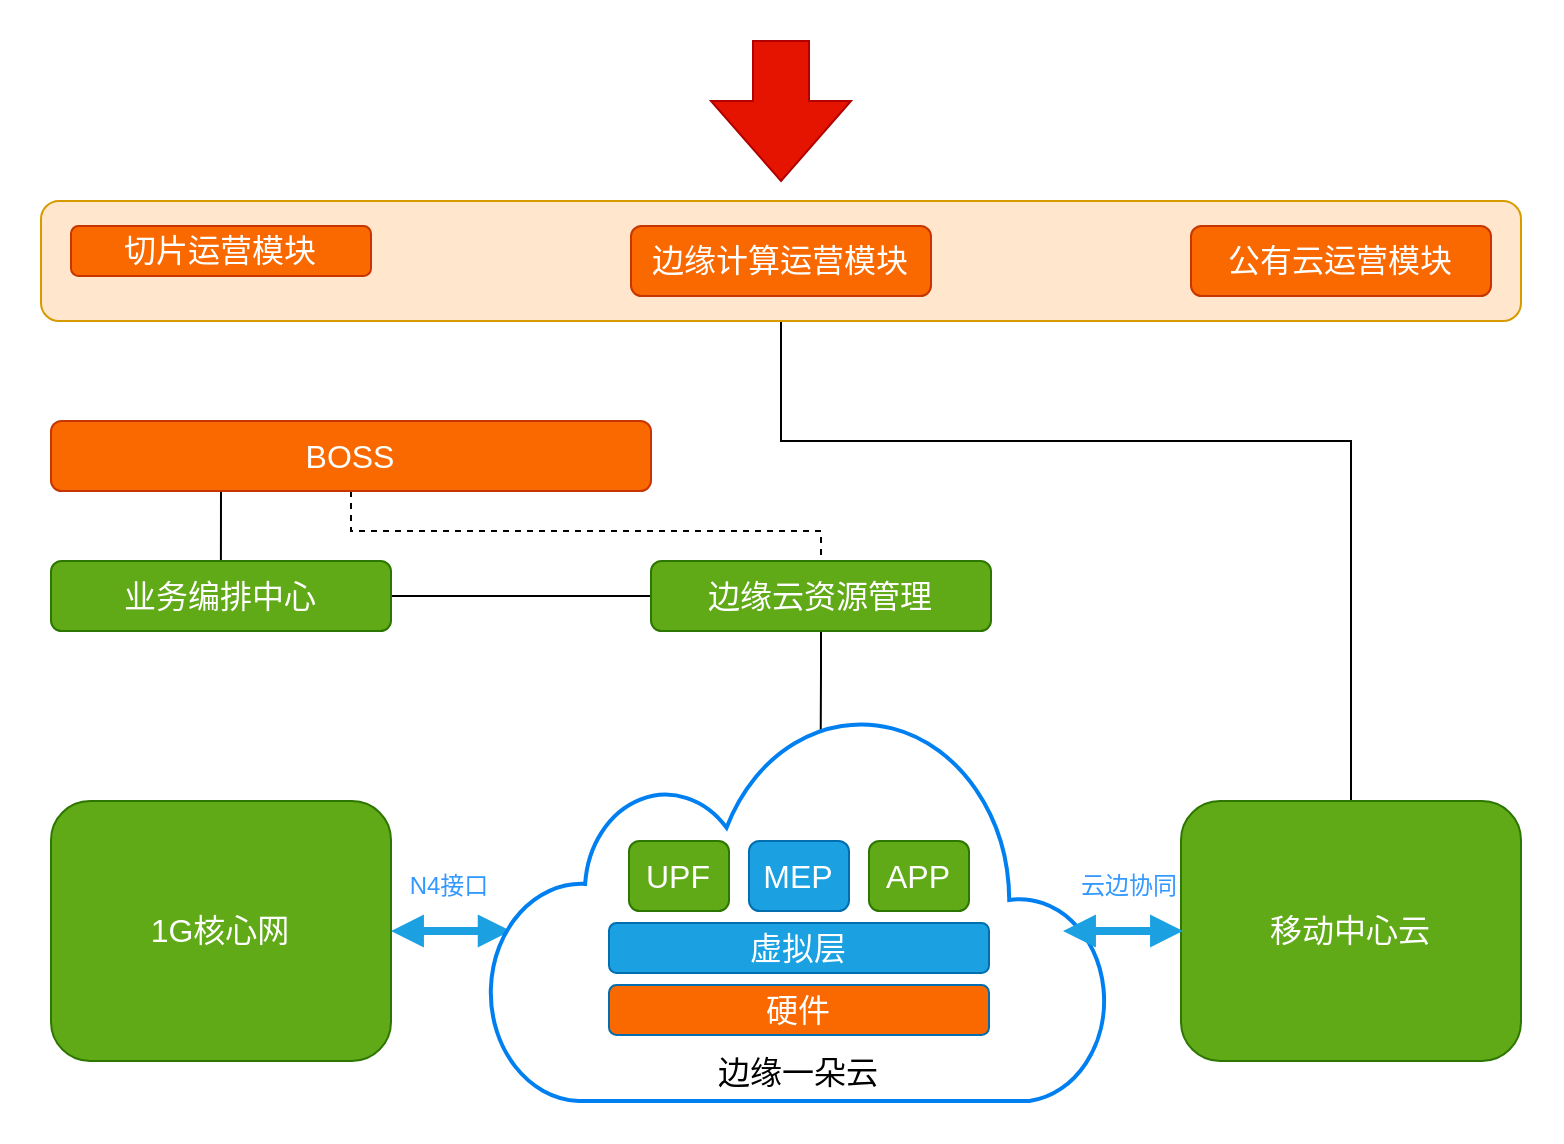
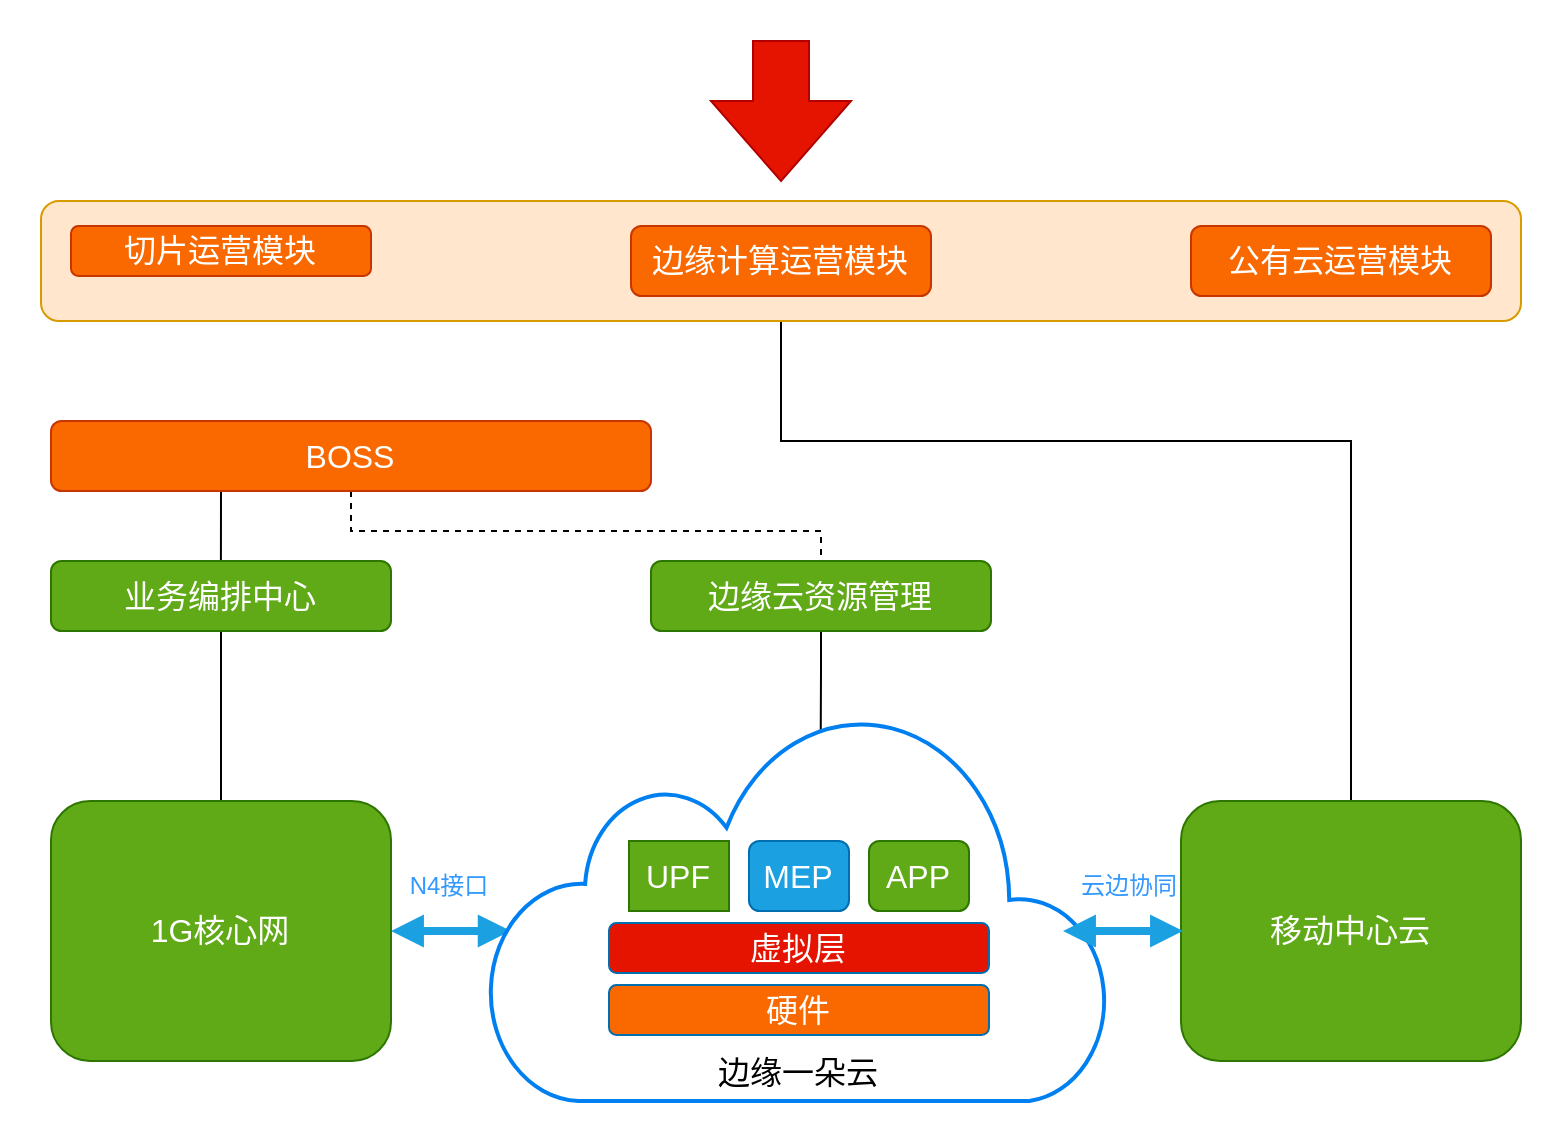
(521, 596) -> (221, 716)
(679, 876) -> (679, 876)
(799, 948) -> (799, 948)
